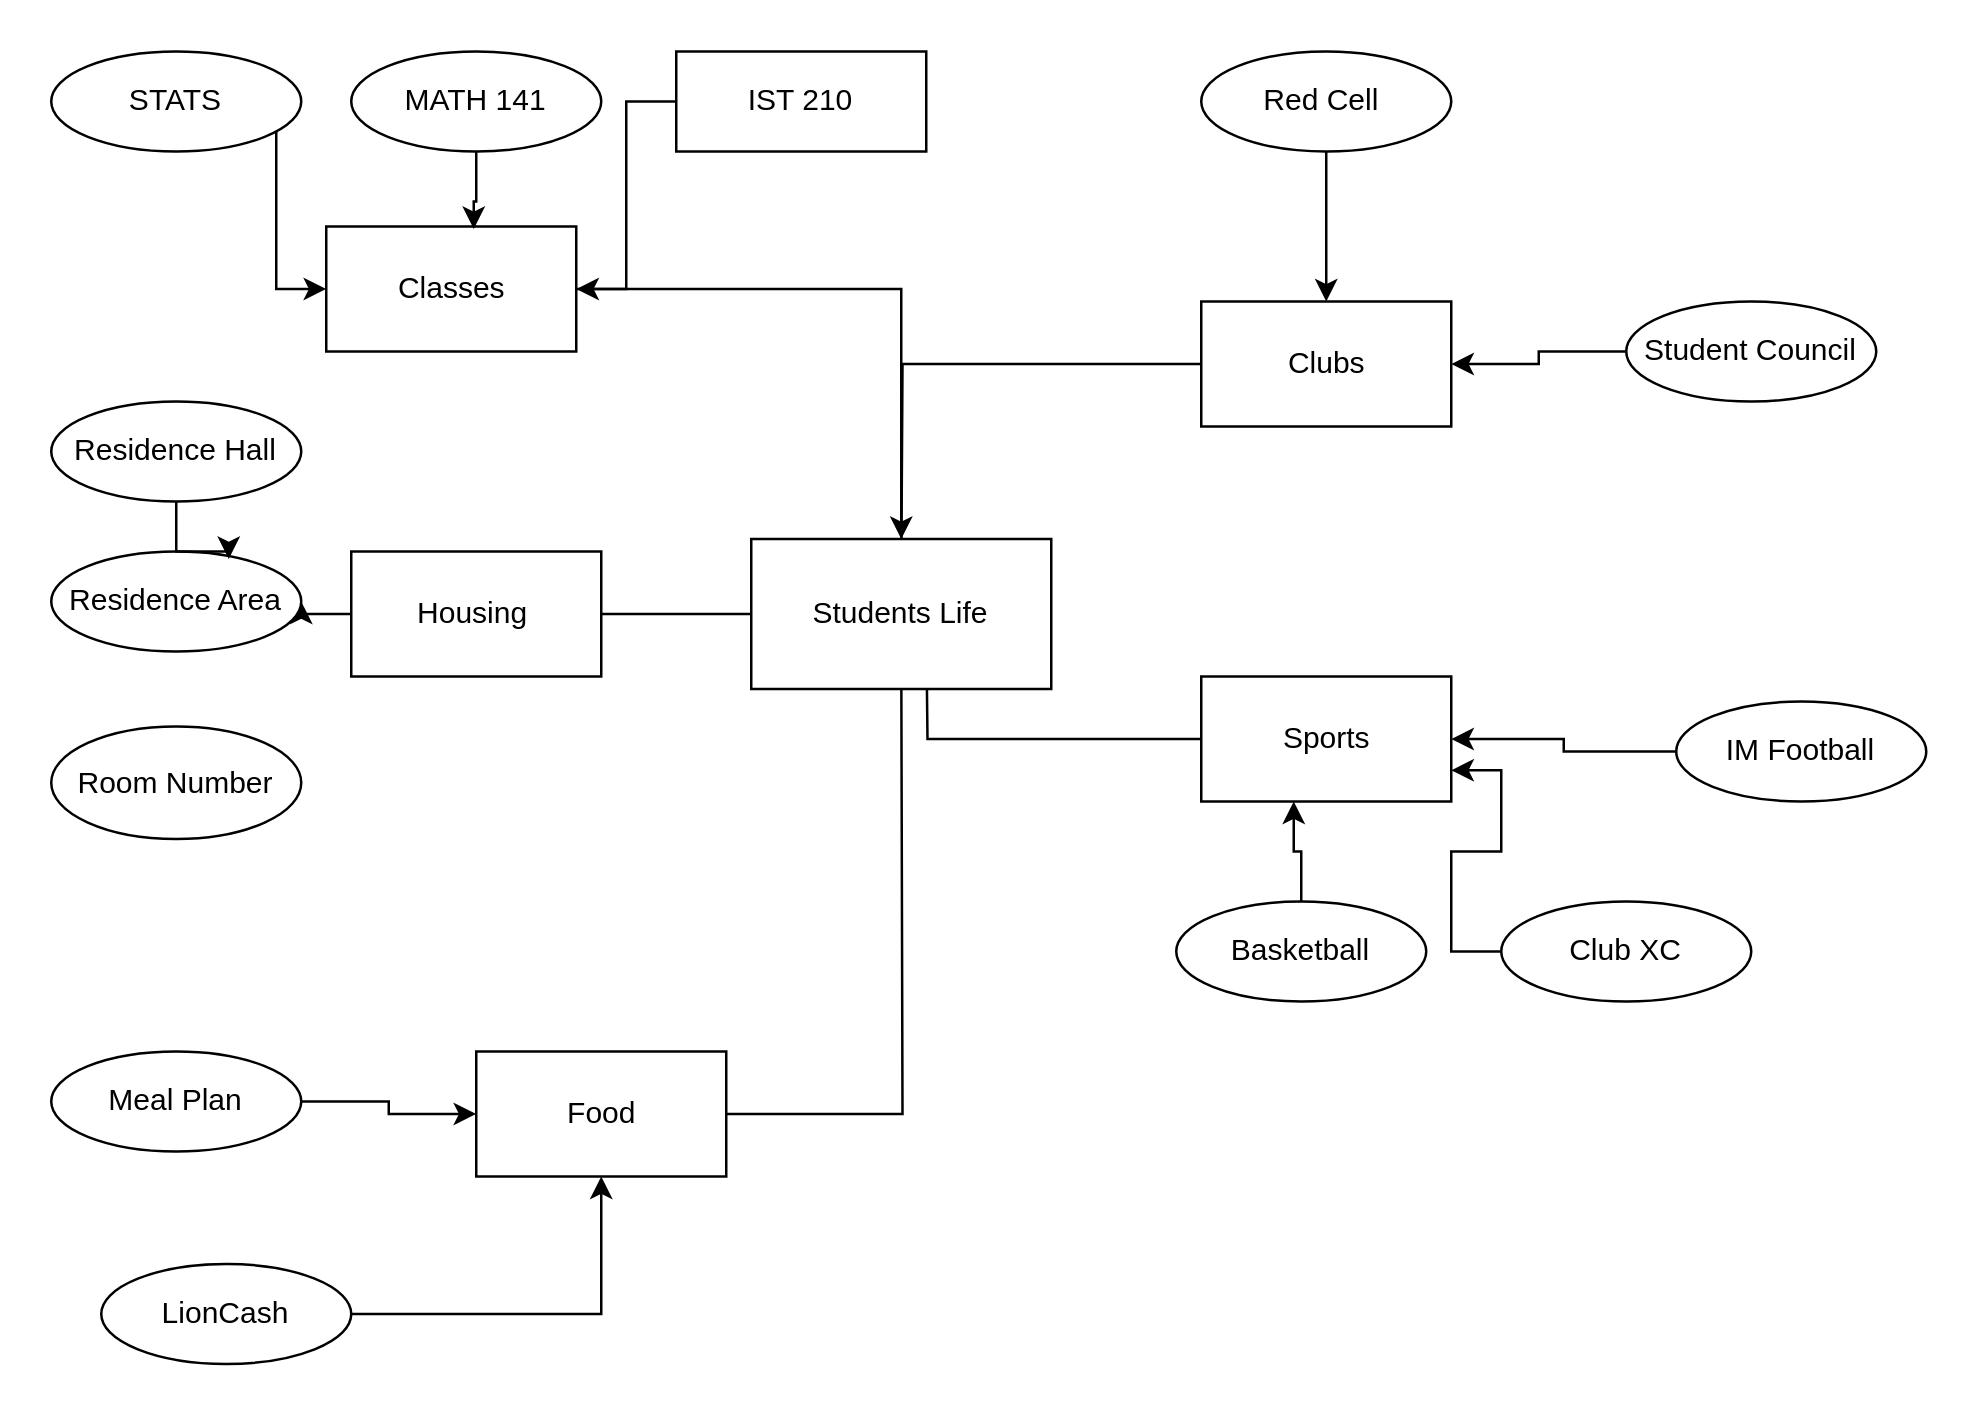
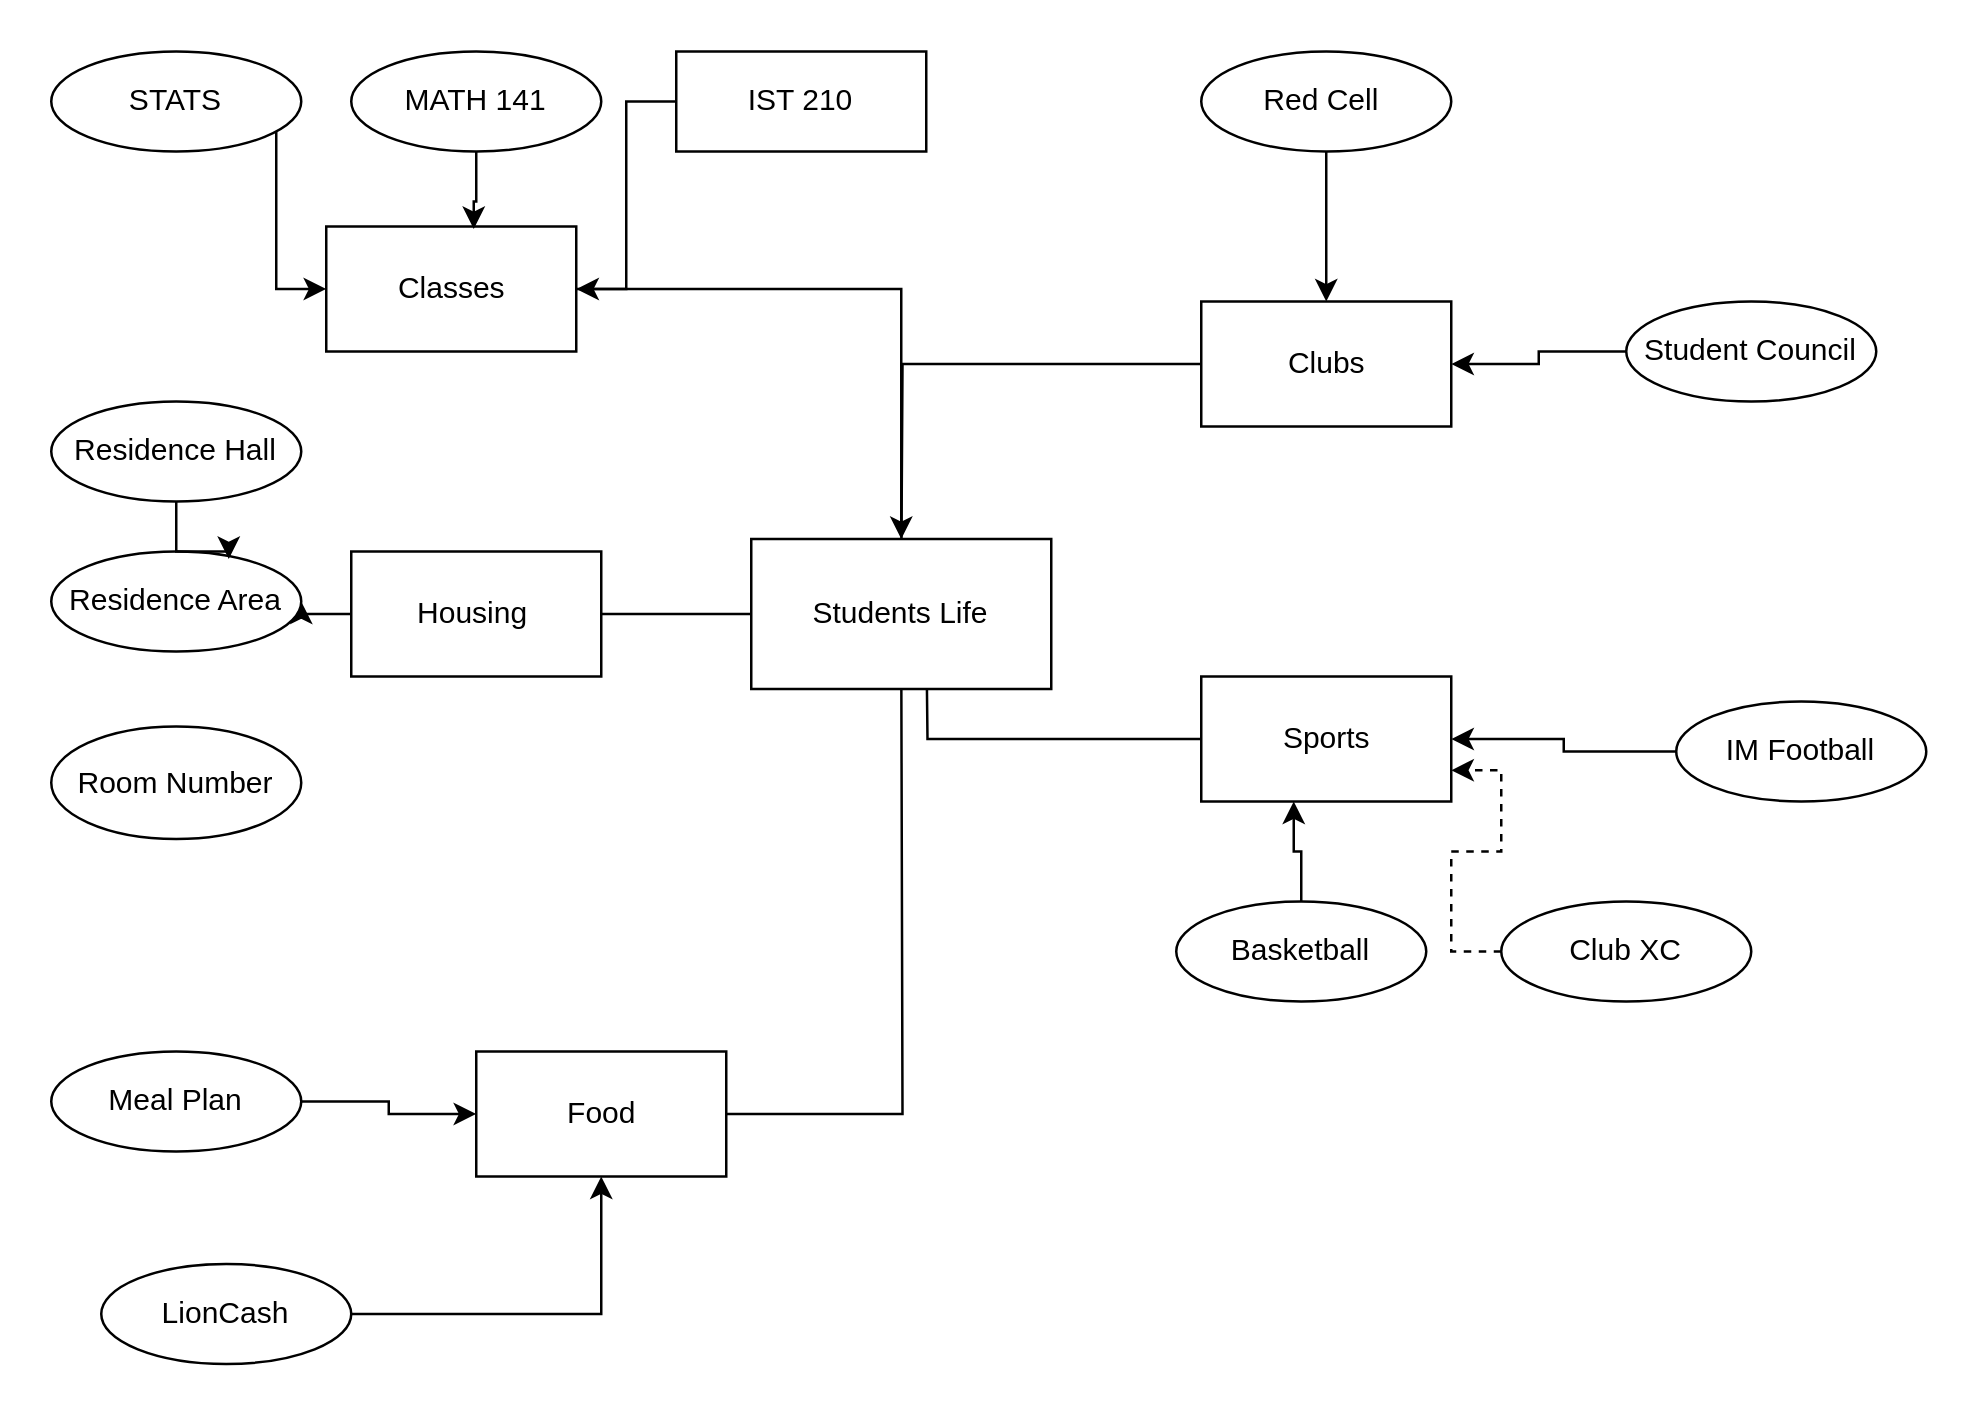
(1461, 851) -> (1461, 851)
